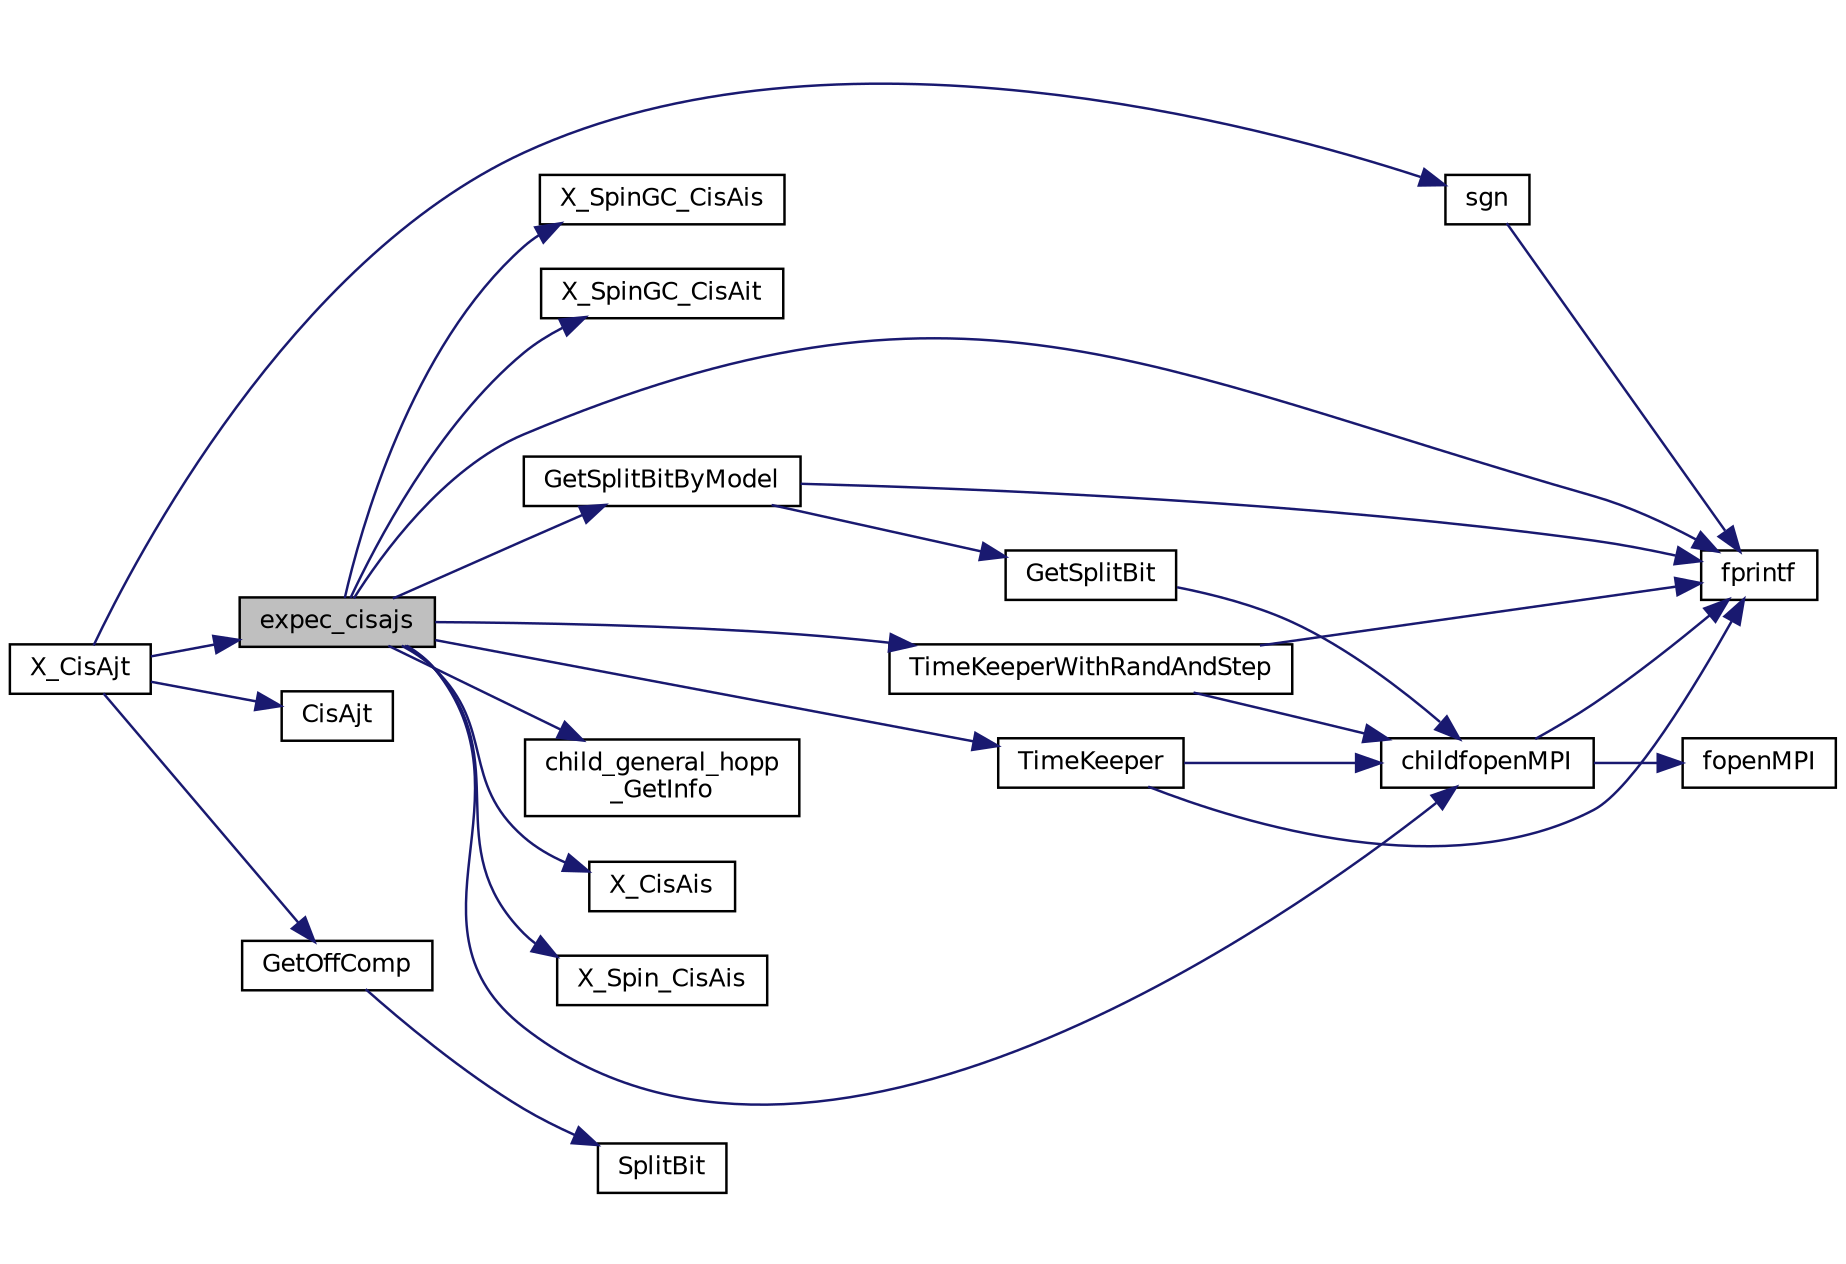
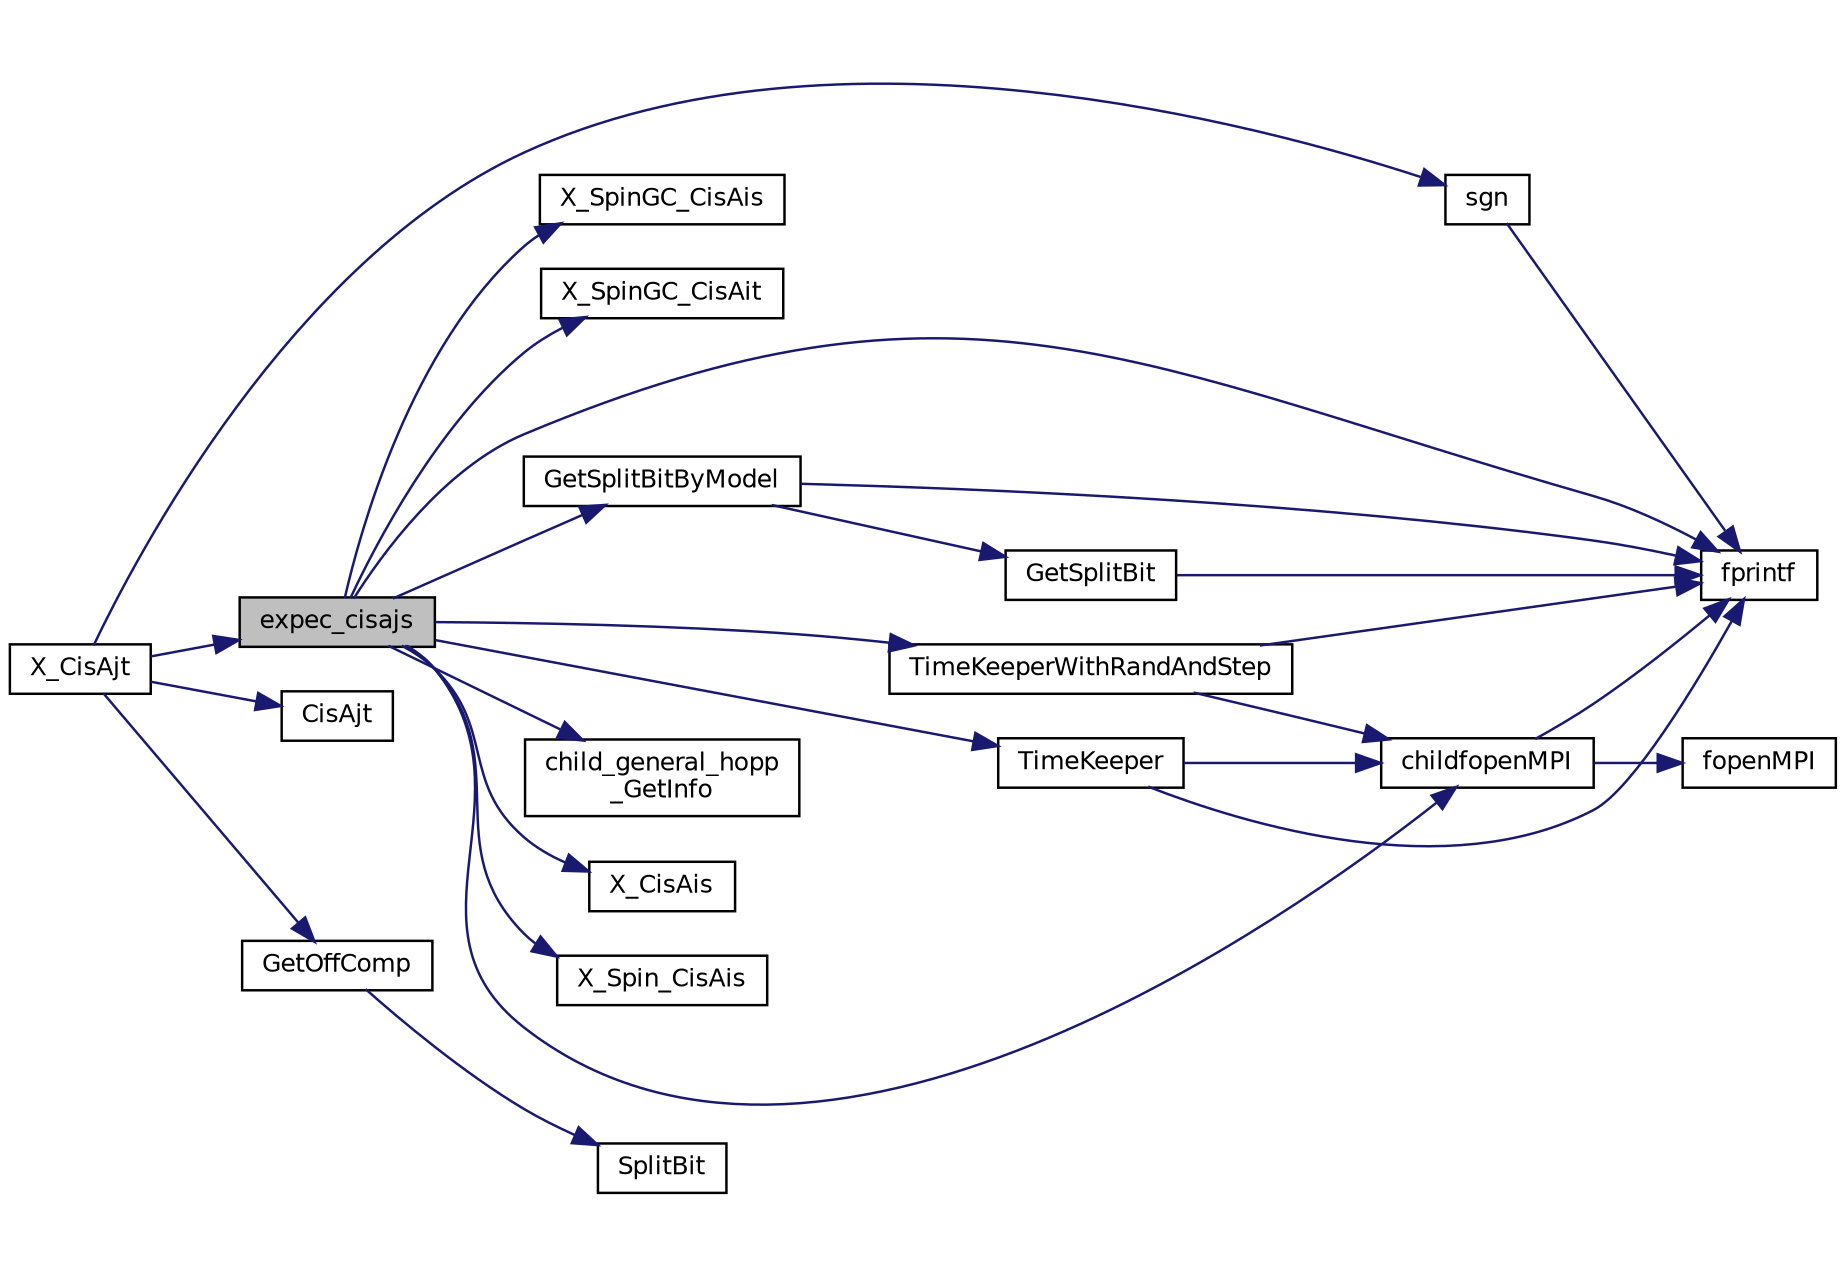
(1292, 622) -> (1426, 575)
